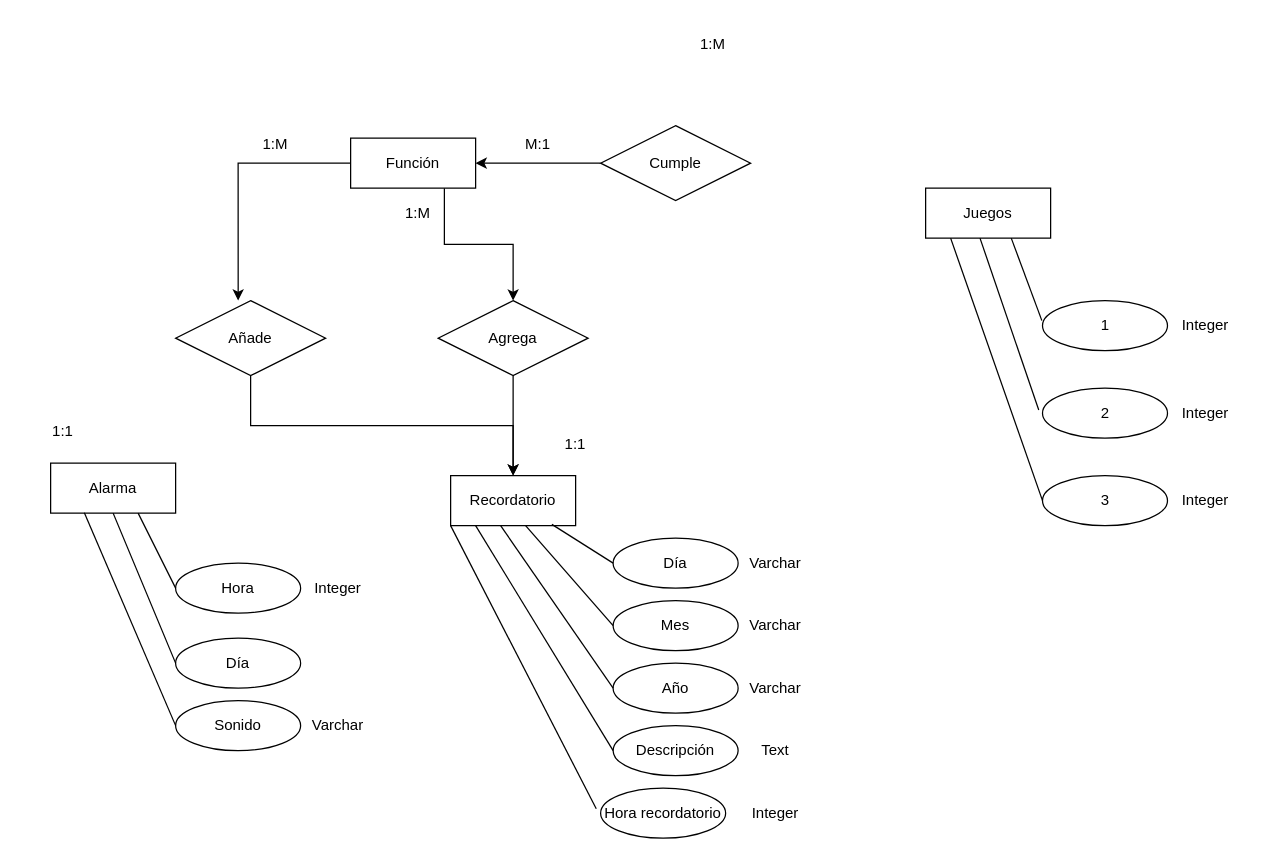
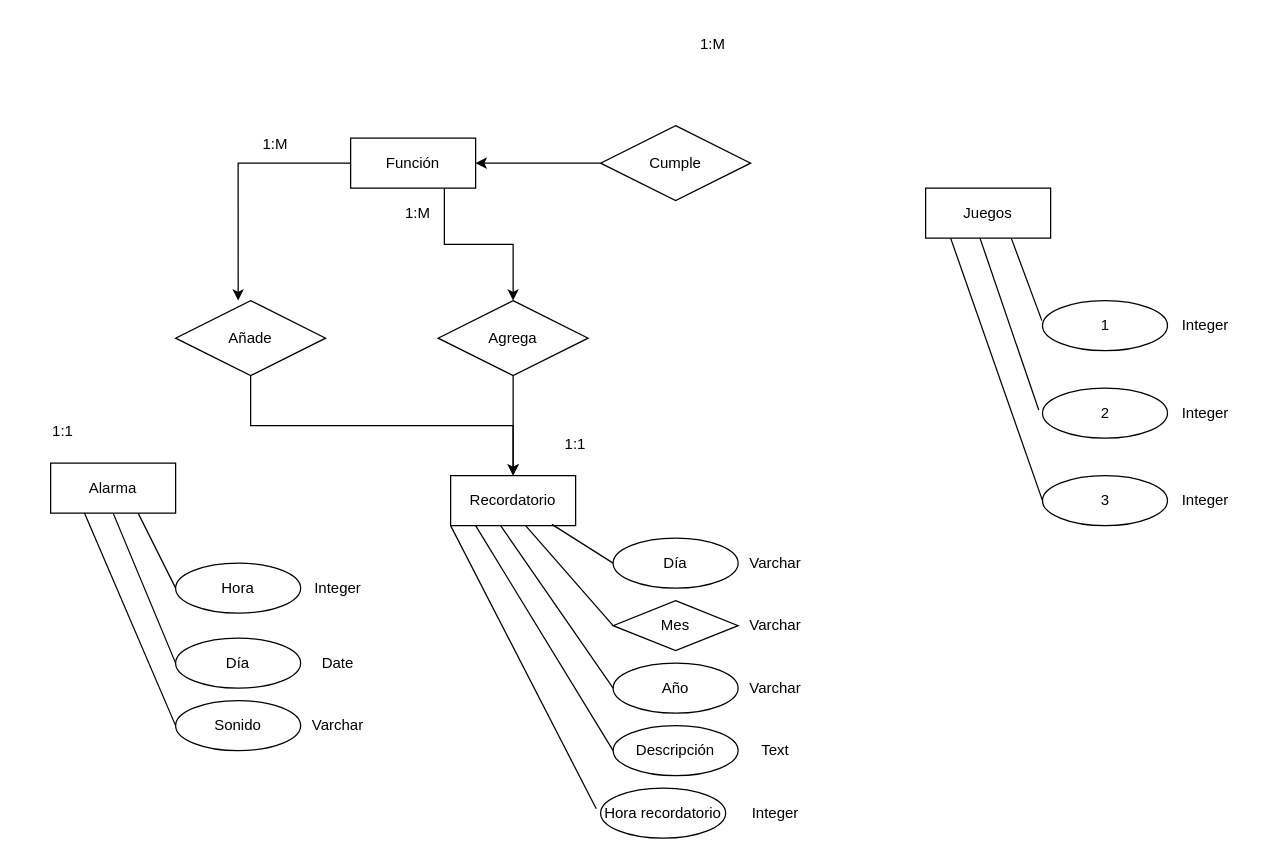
(538, 144) -> none
(676, 626) -> (676, 626)
none -> (338, 663)
